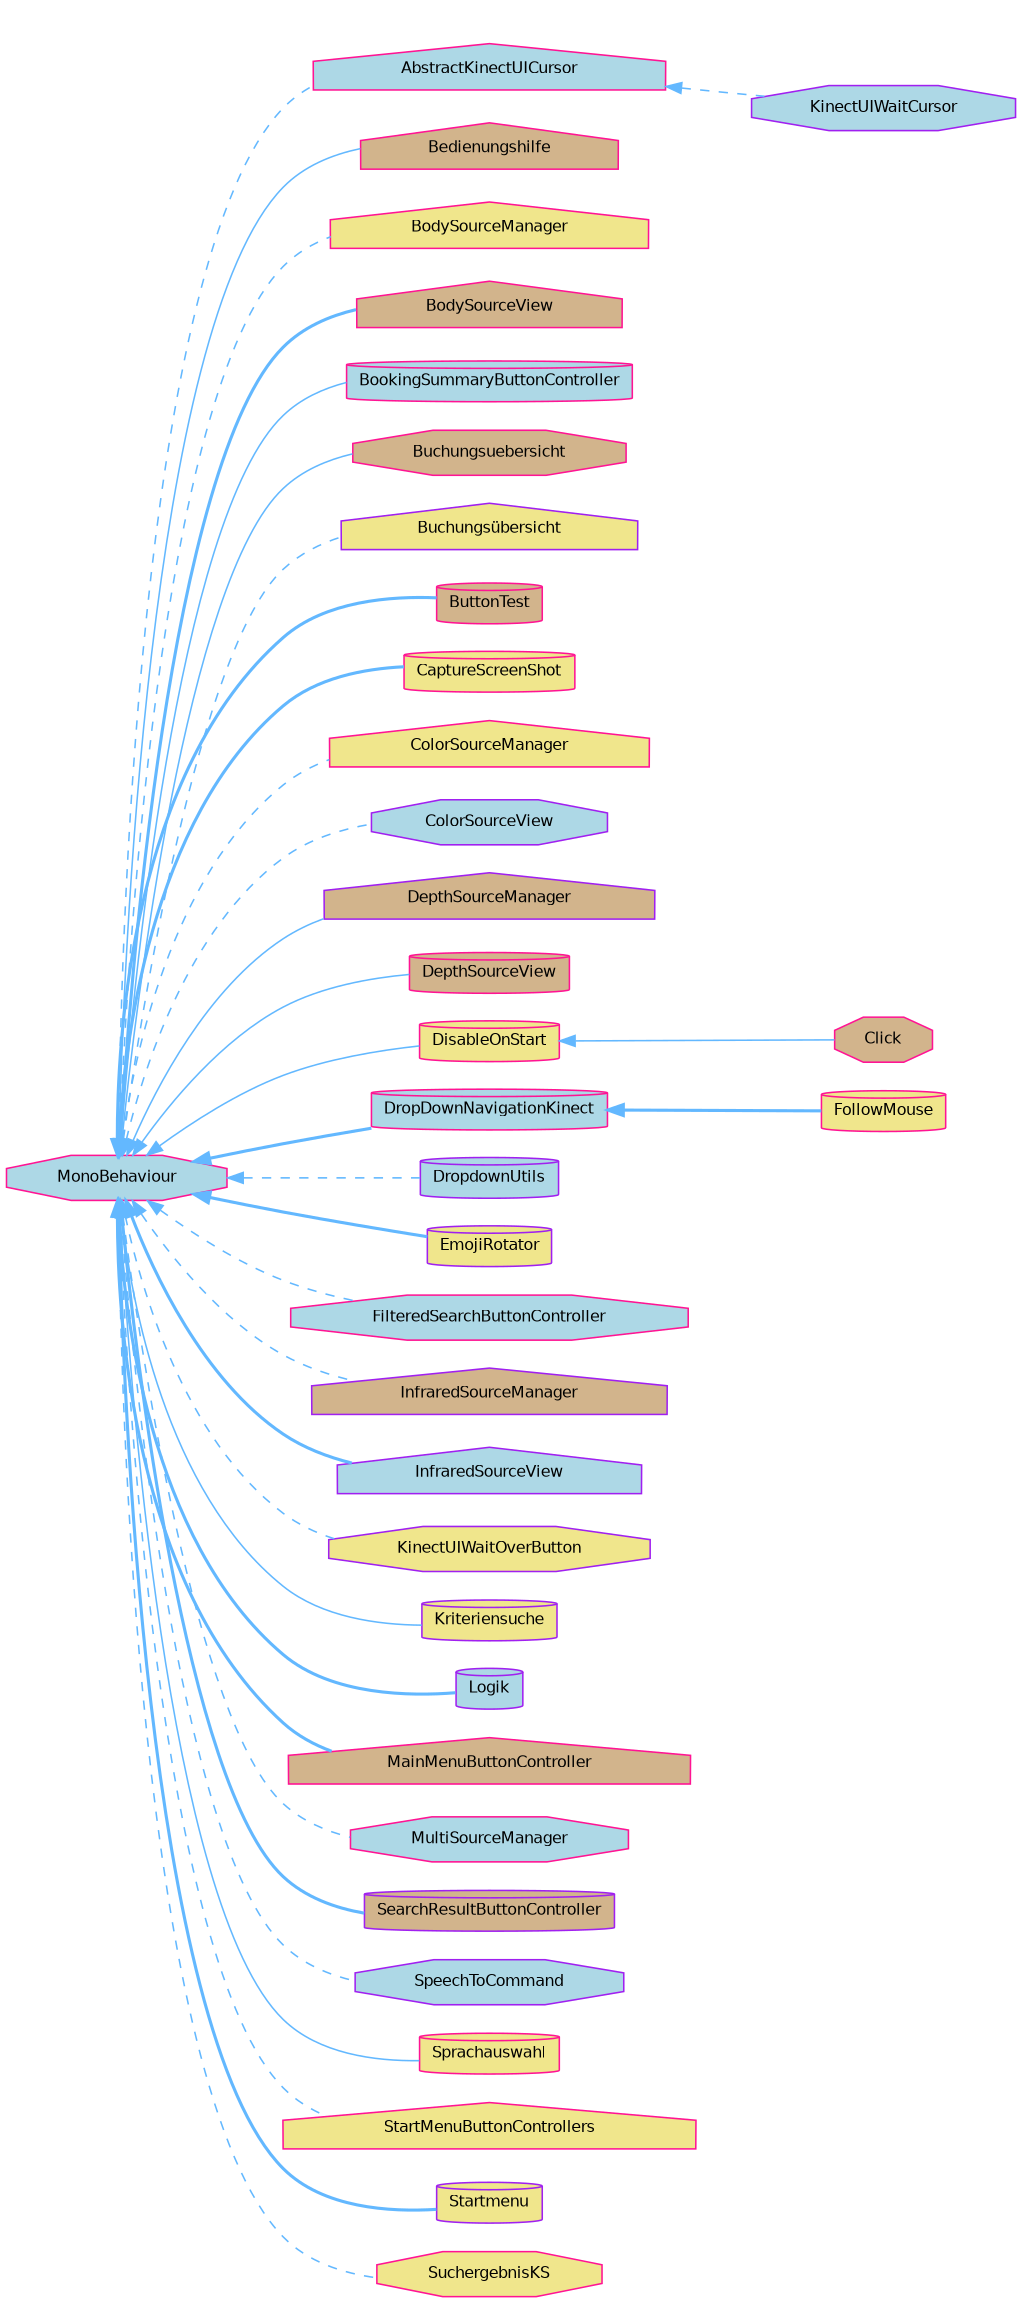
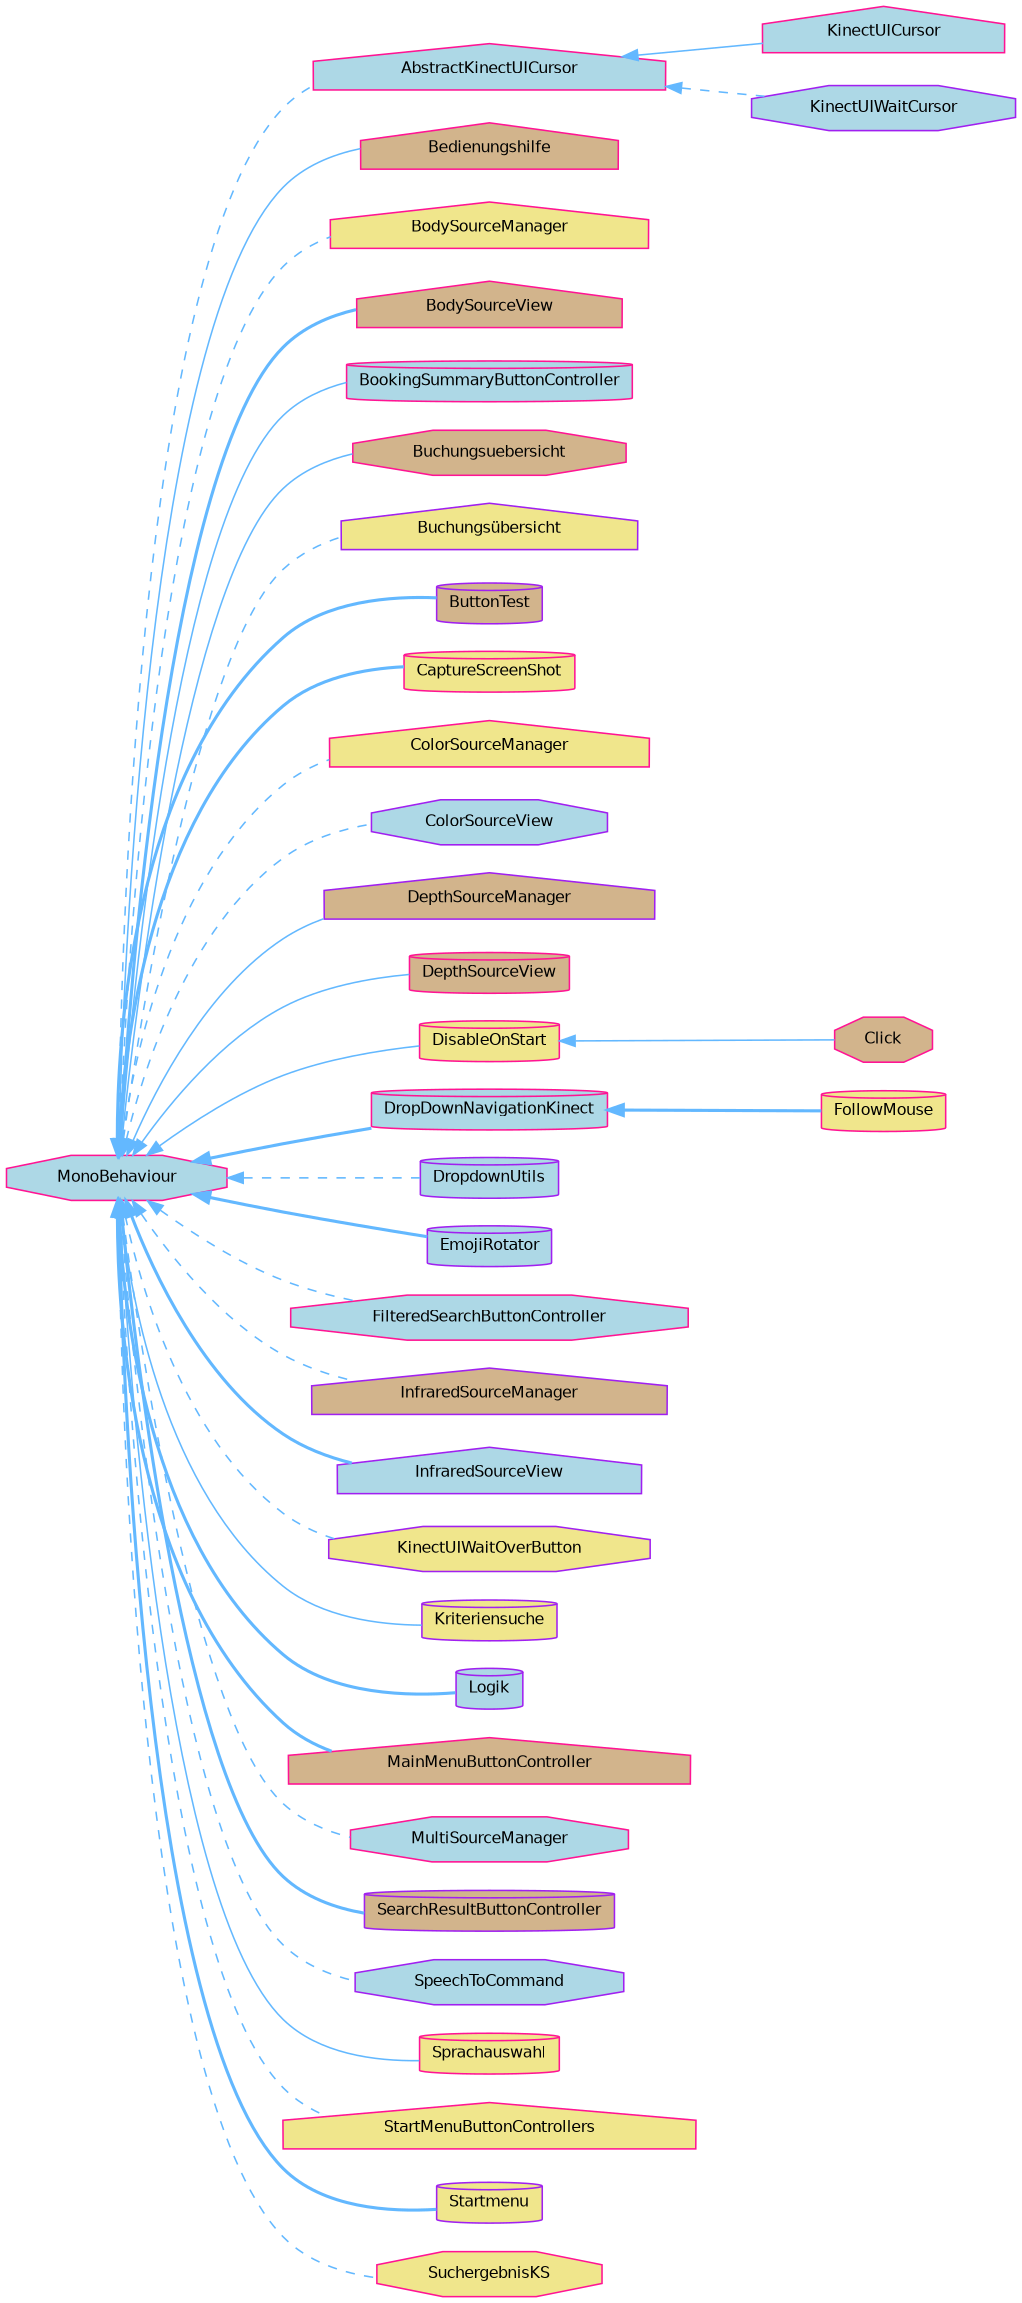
none -> (884, 32)
(489, 603) -> (489, 603)
(489, 1246) -> (489, 1246)
